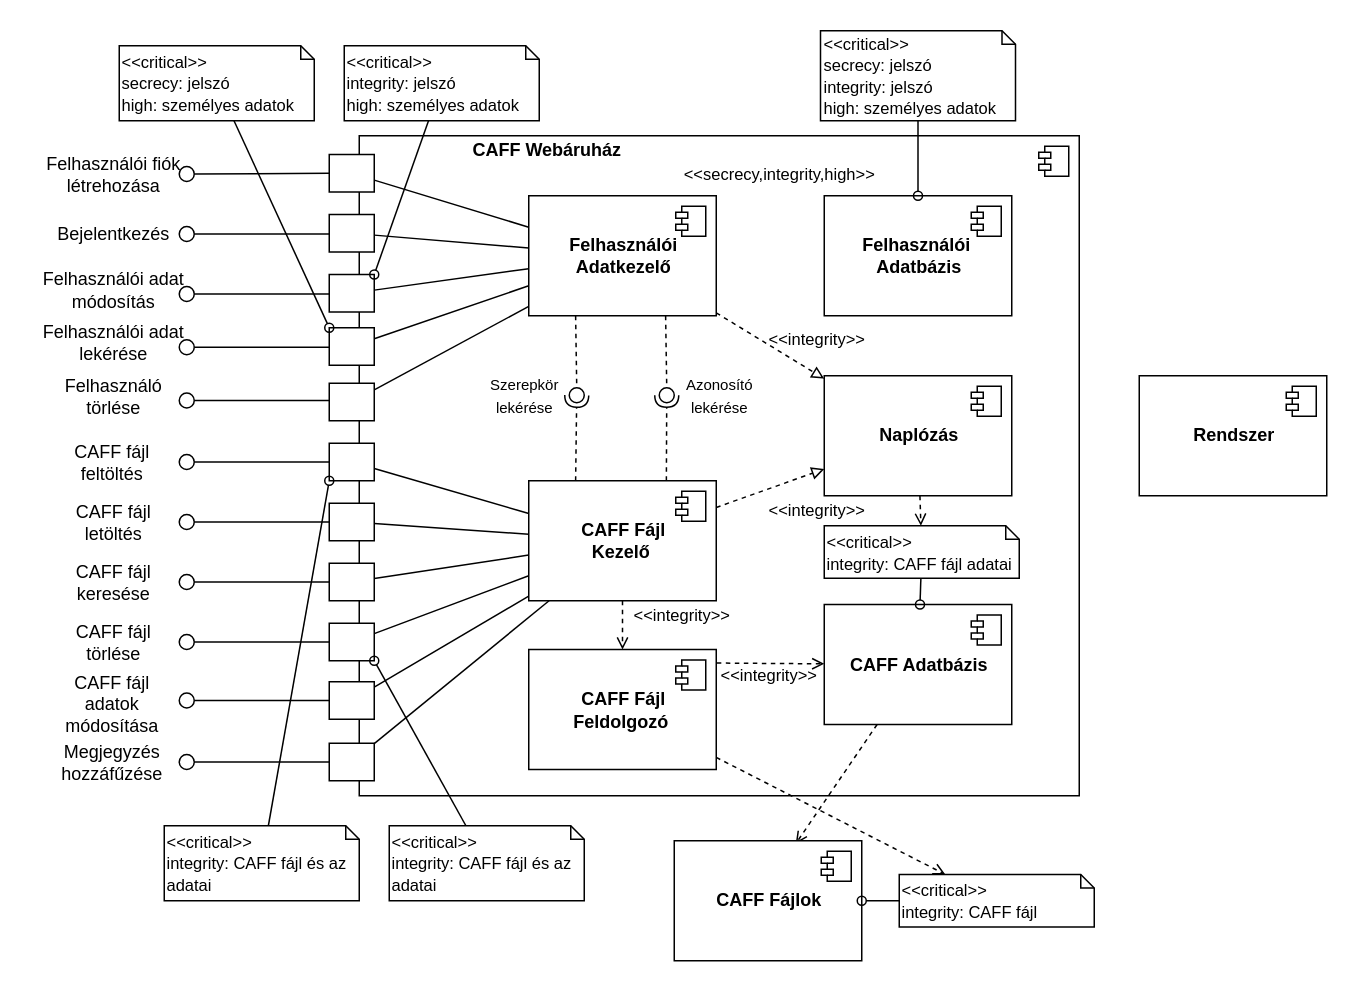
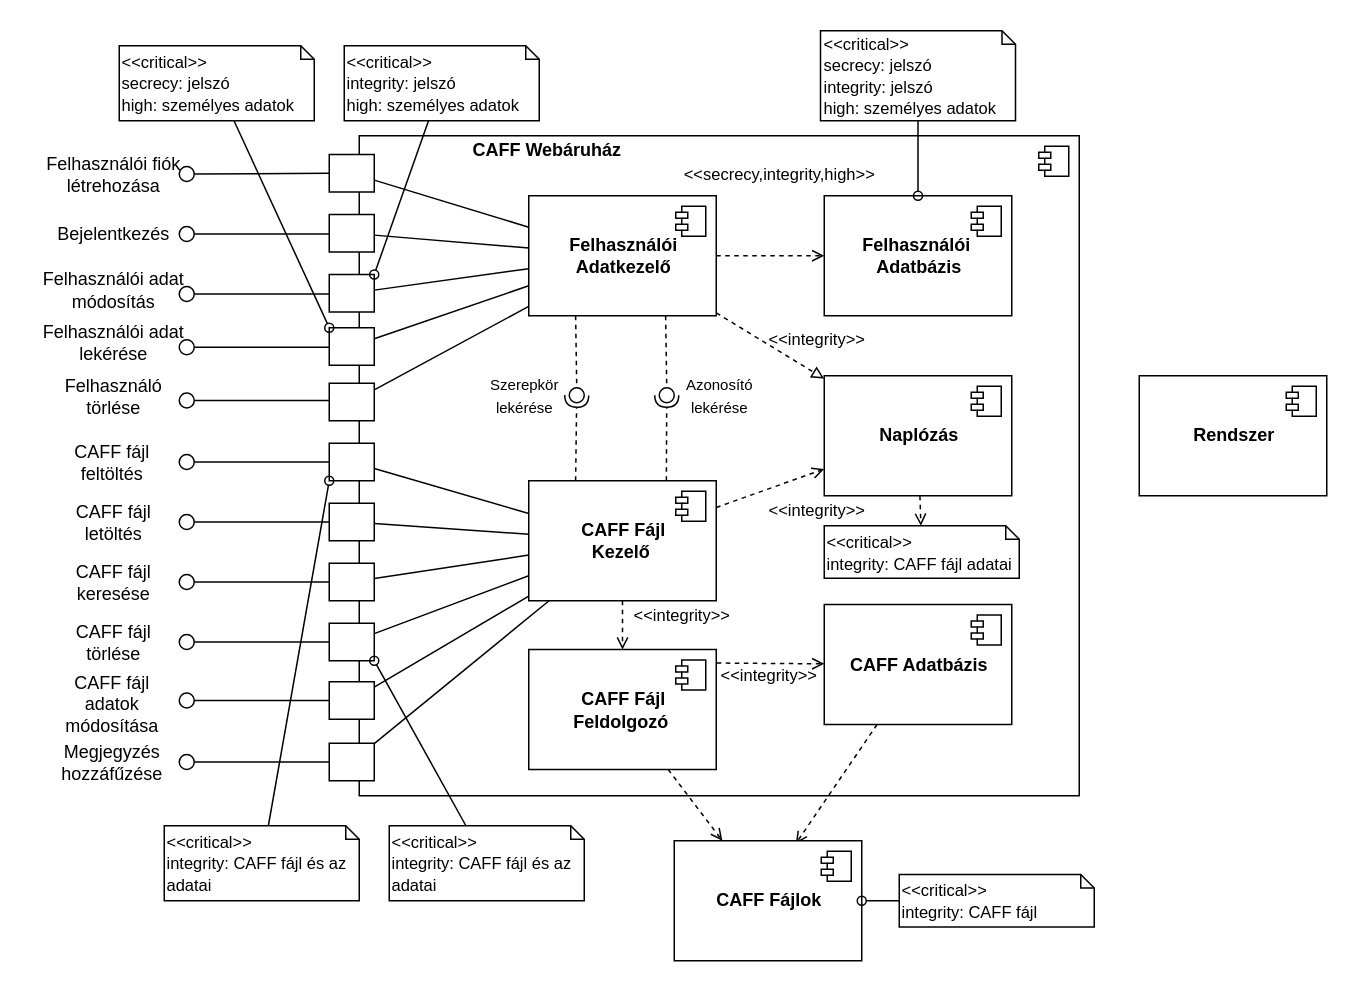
none -> (769, 256)
(812, 473) -> (815, 472)
(921, 589) -> none
(829, 815) -> (694, 804)
